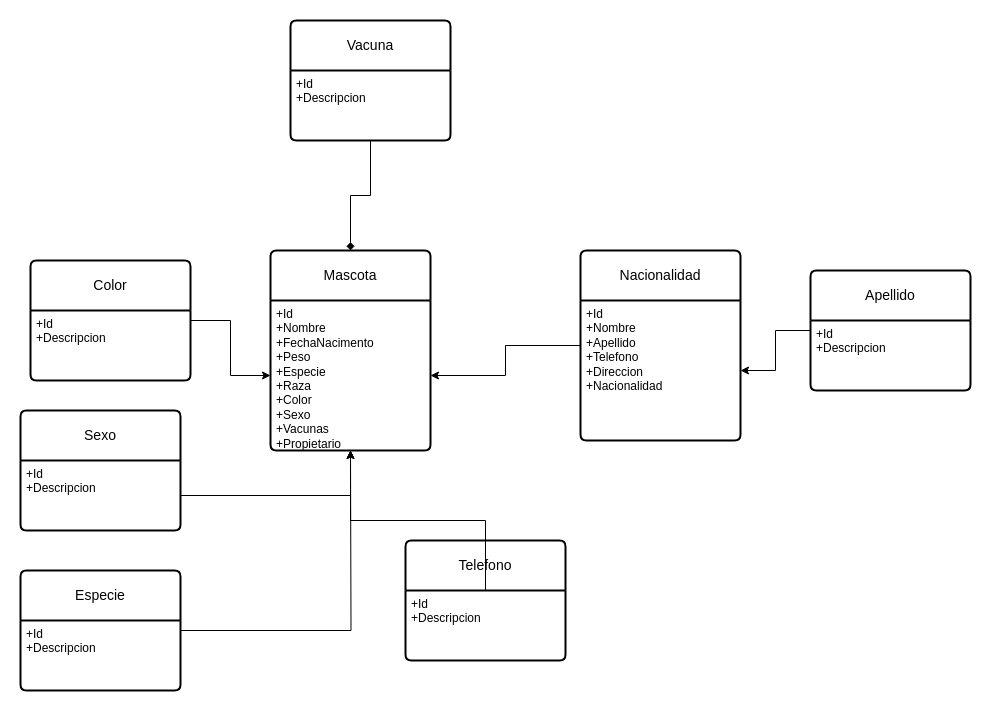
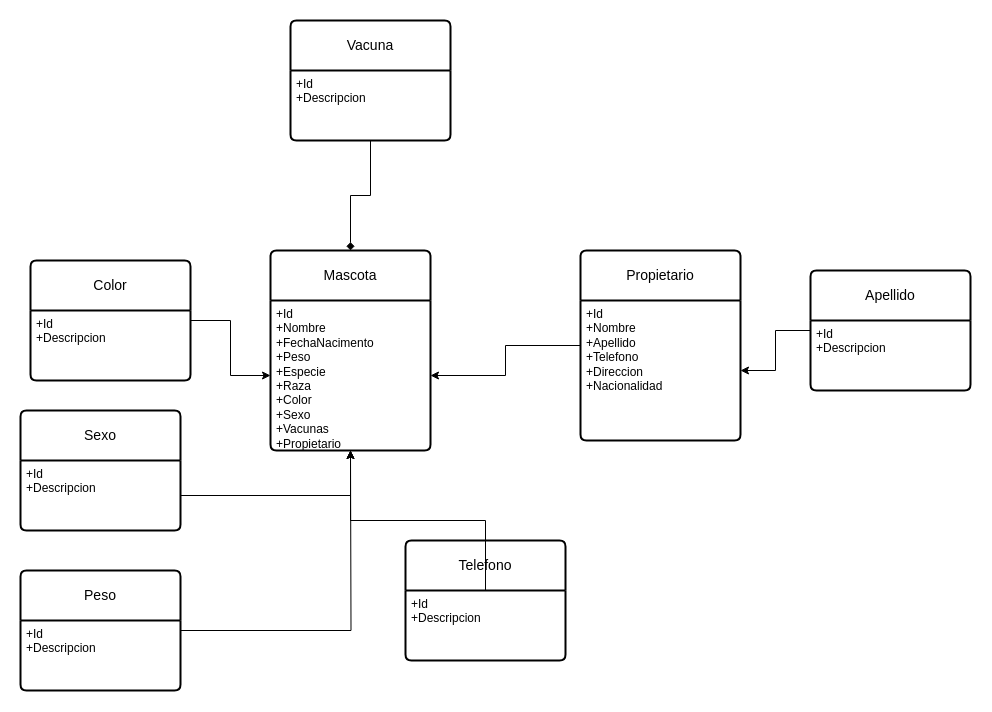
(661, 276) -> (661, 276)
(101, 596) -> (101, 596)
